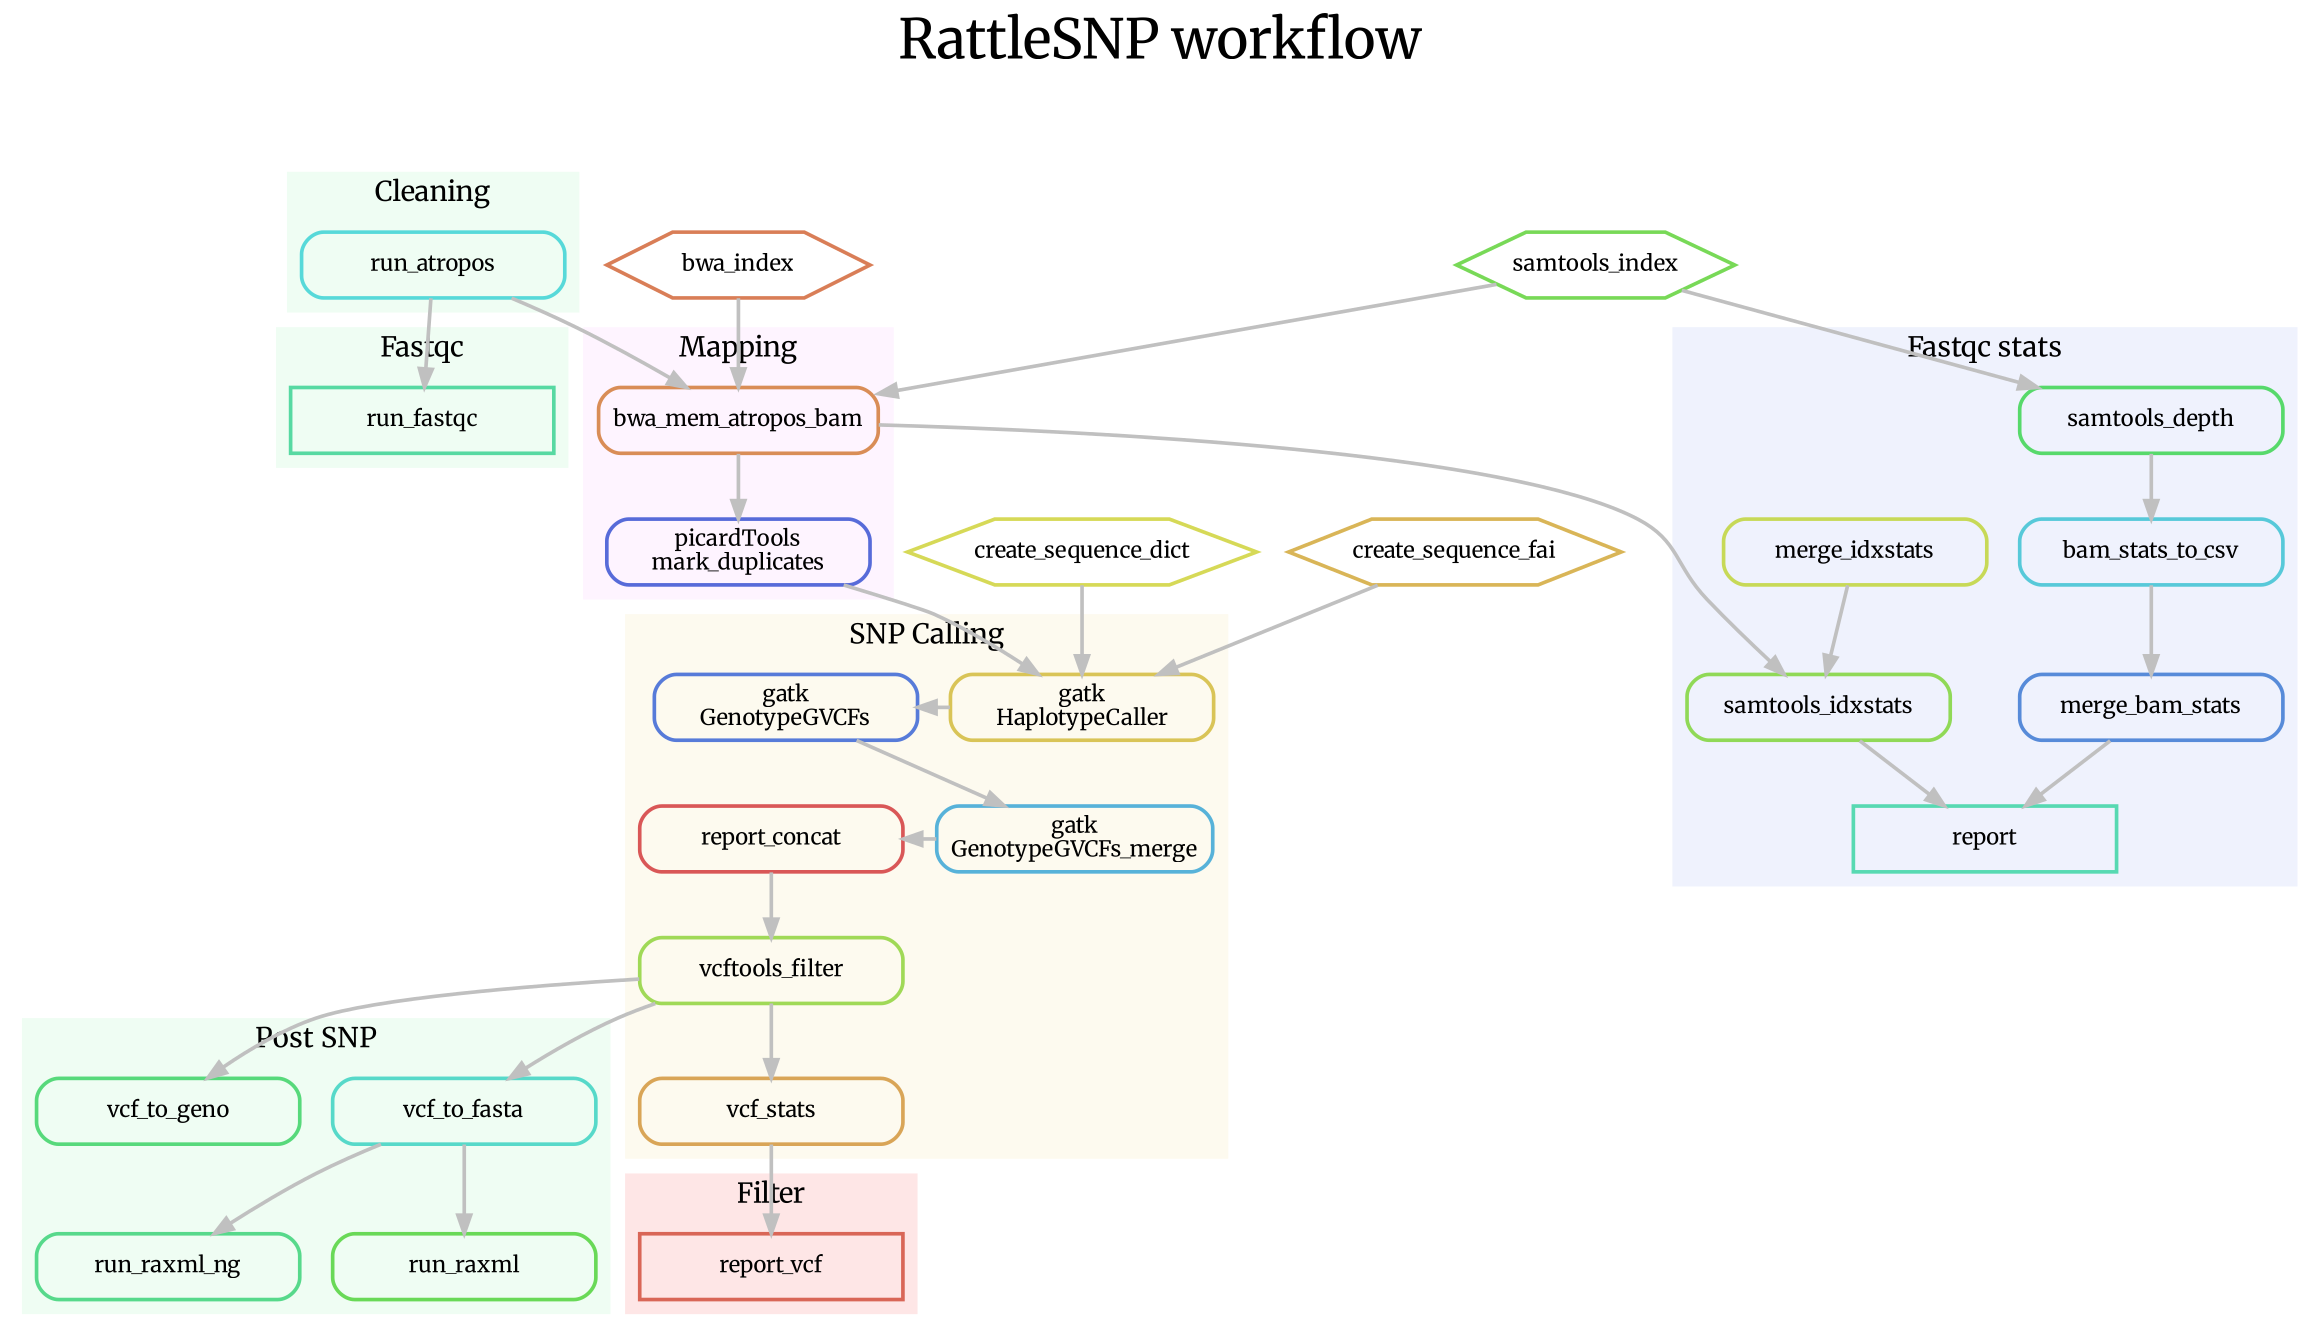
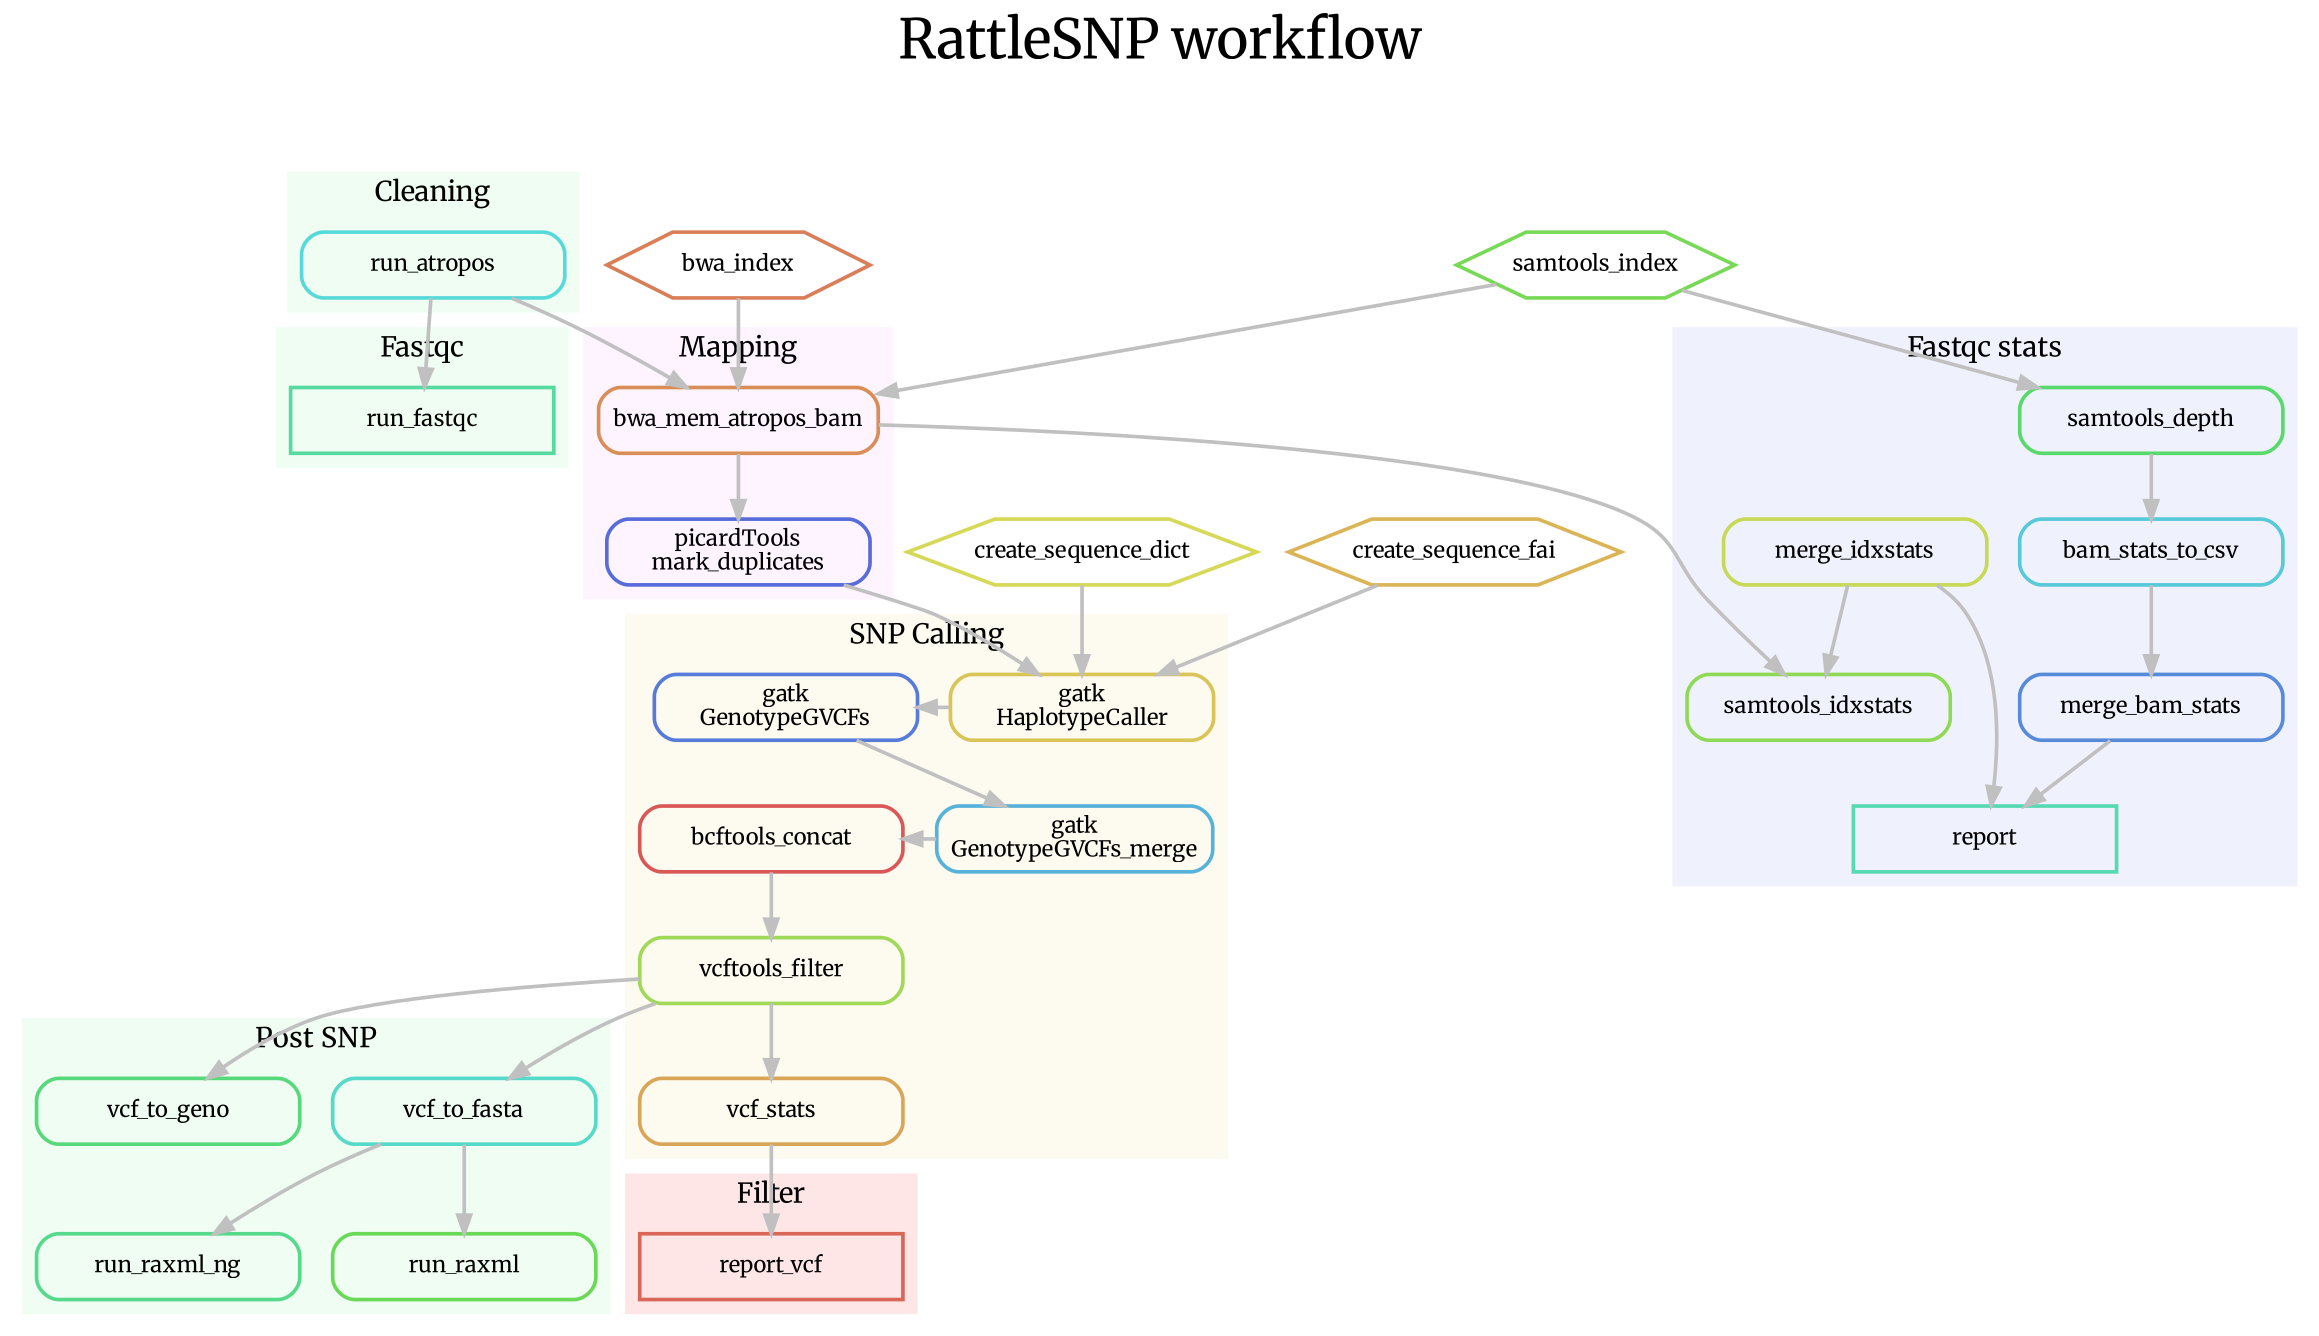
(1895, 767) -> (1991, 677)
(771, 839) -> (771, 839)
